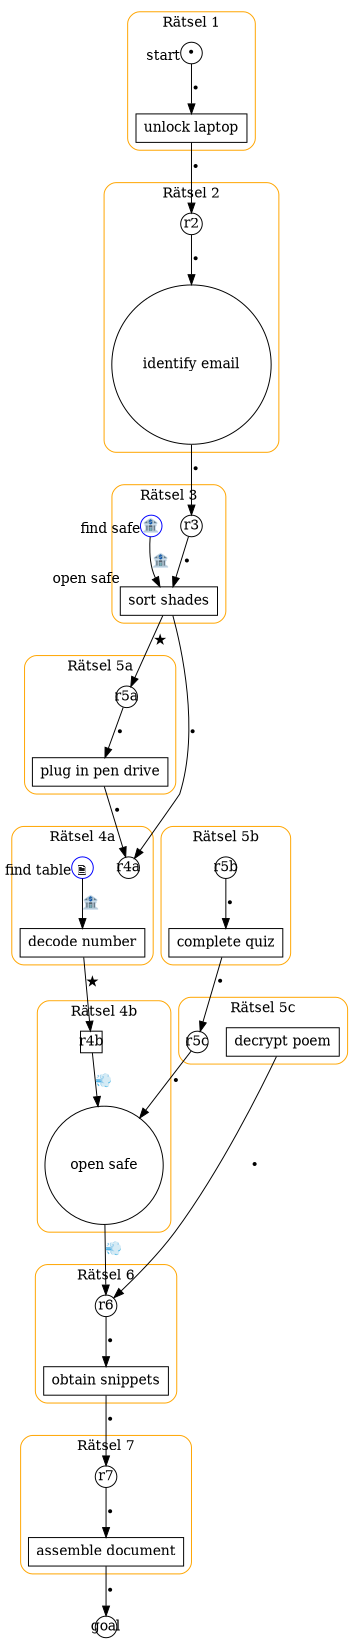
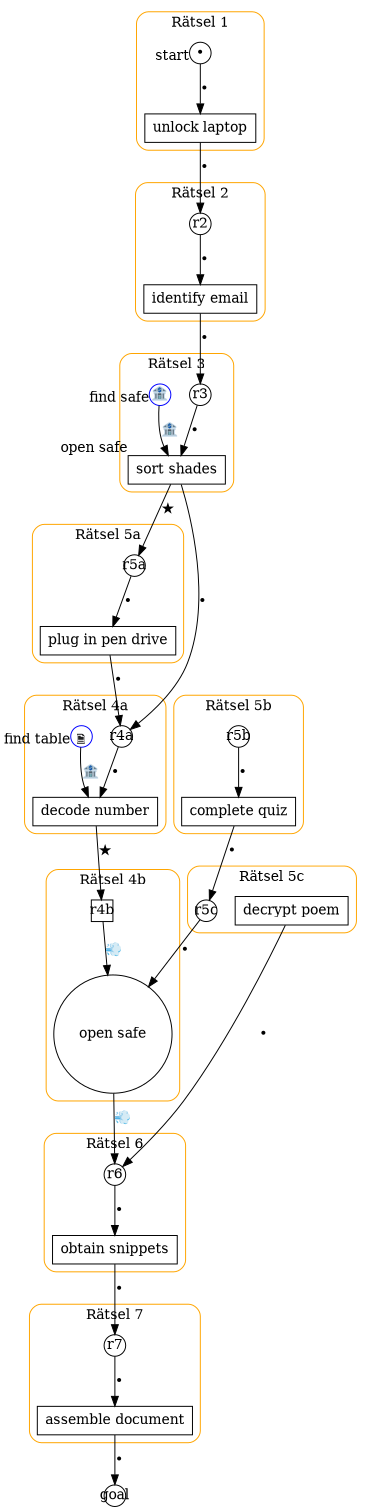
(191, 365) -> (200, 299)
none -> (111, 767)
